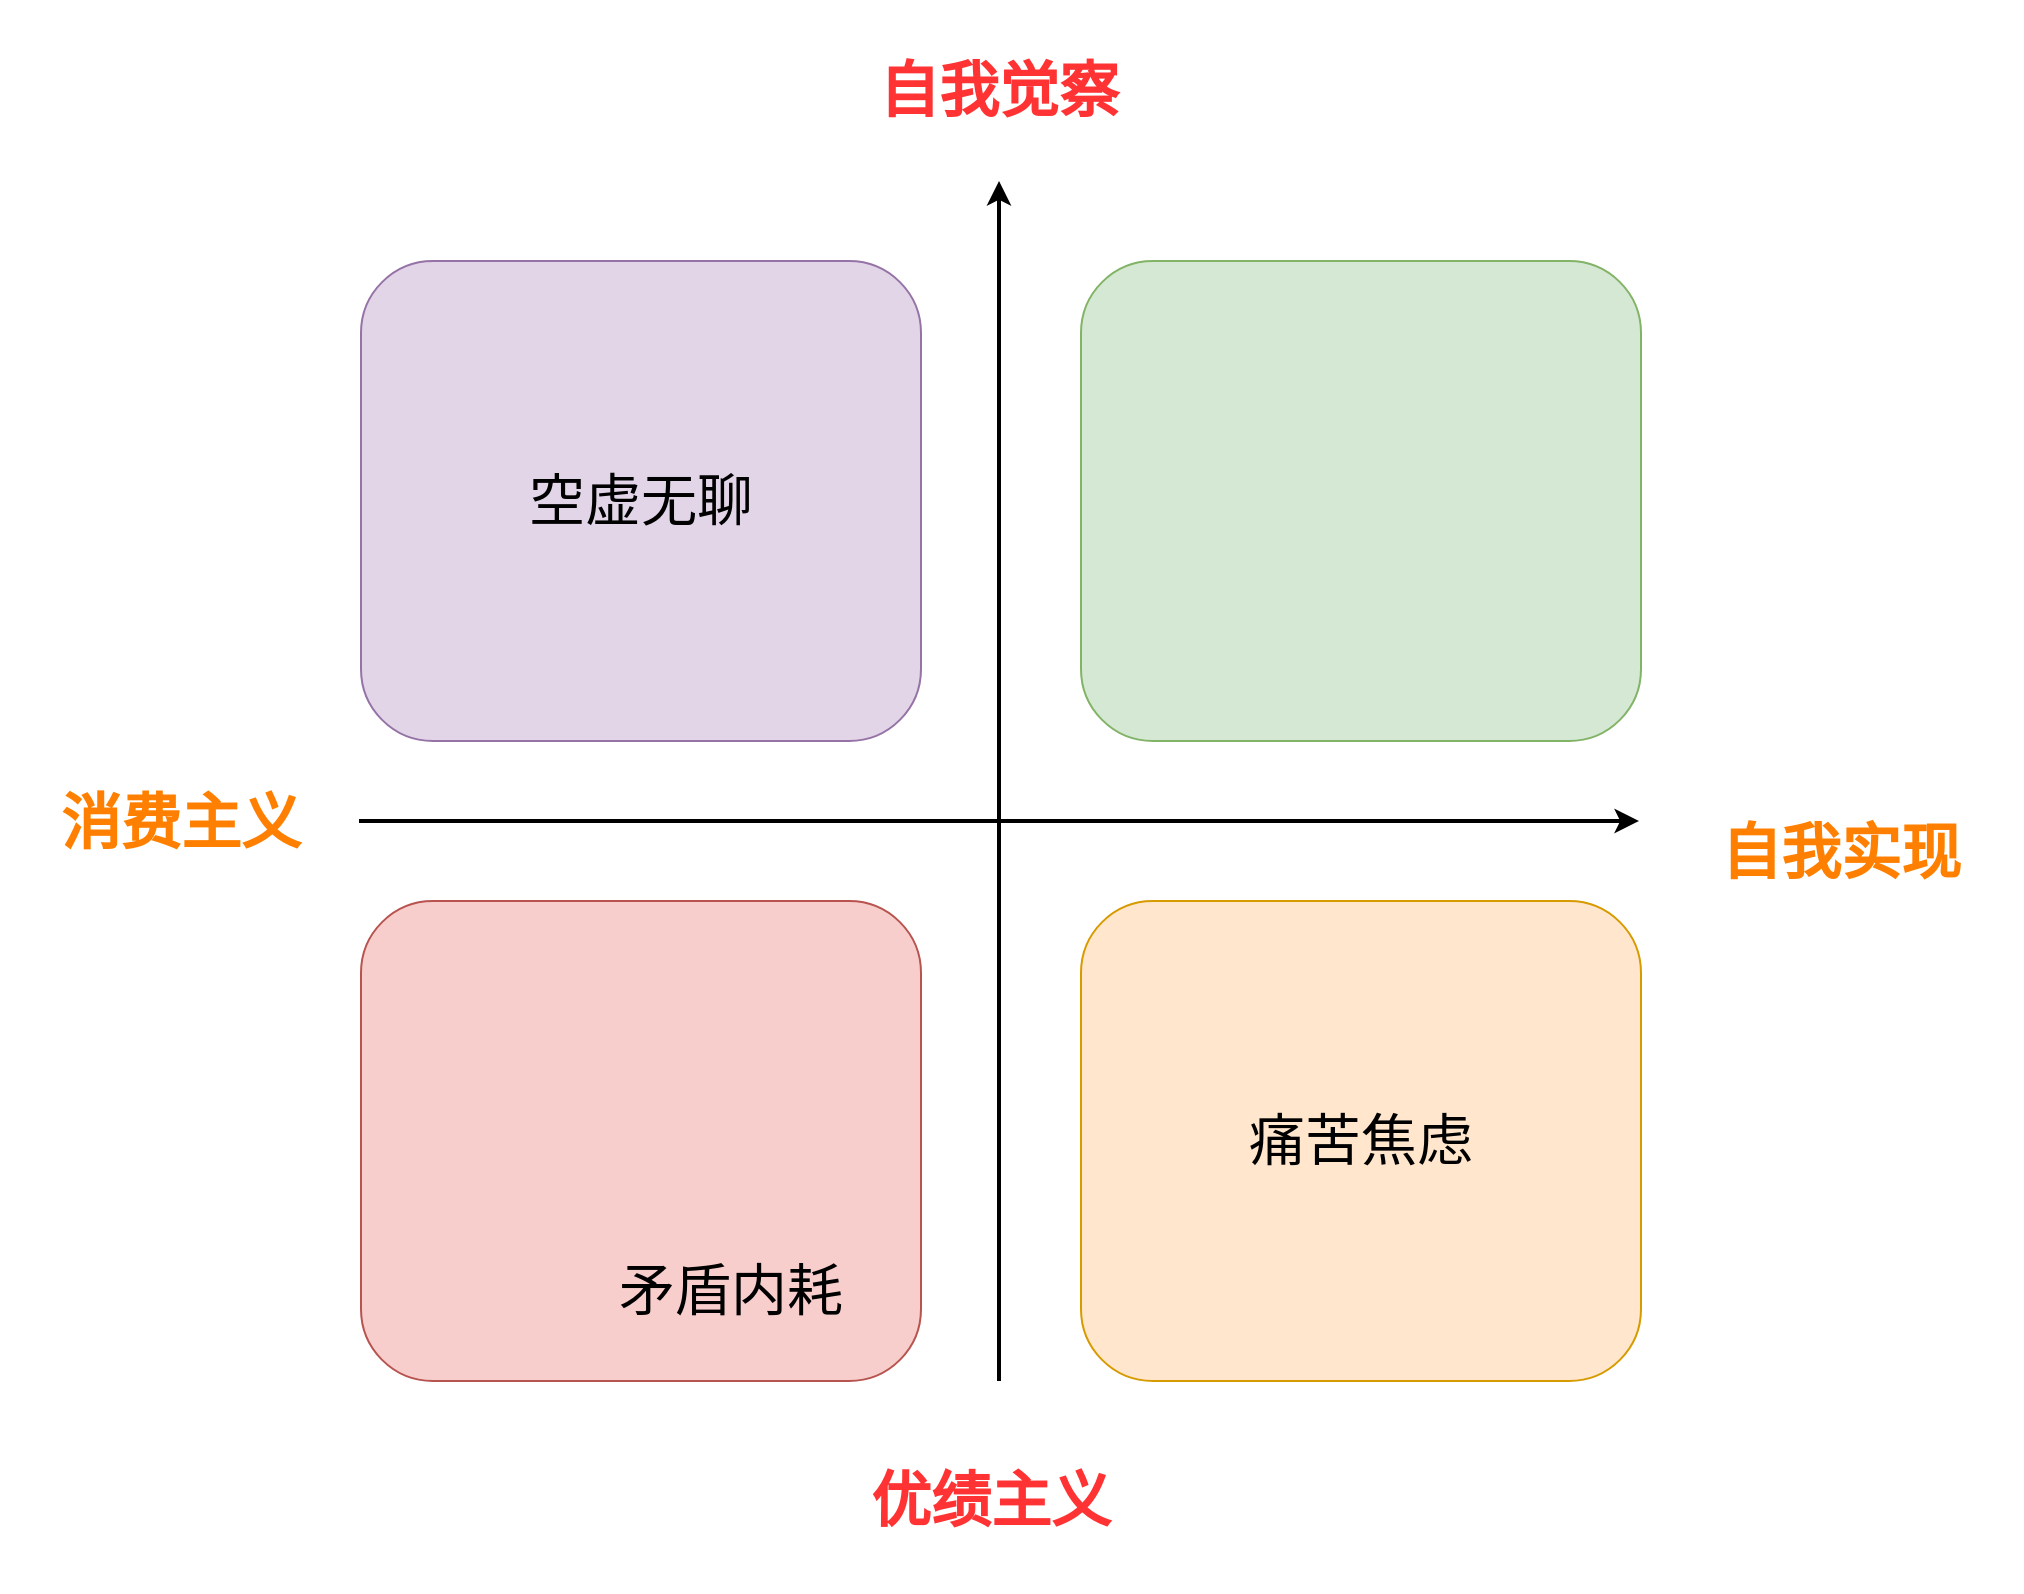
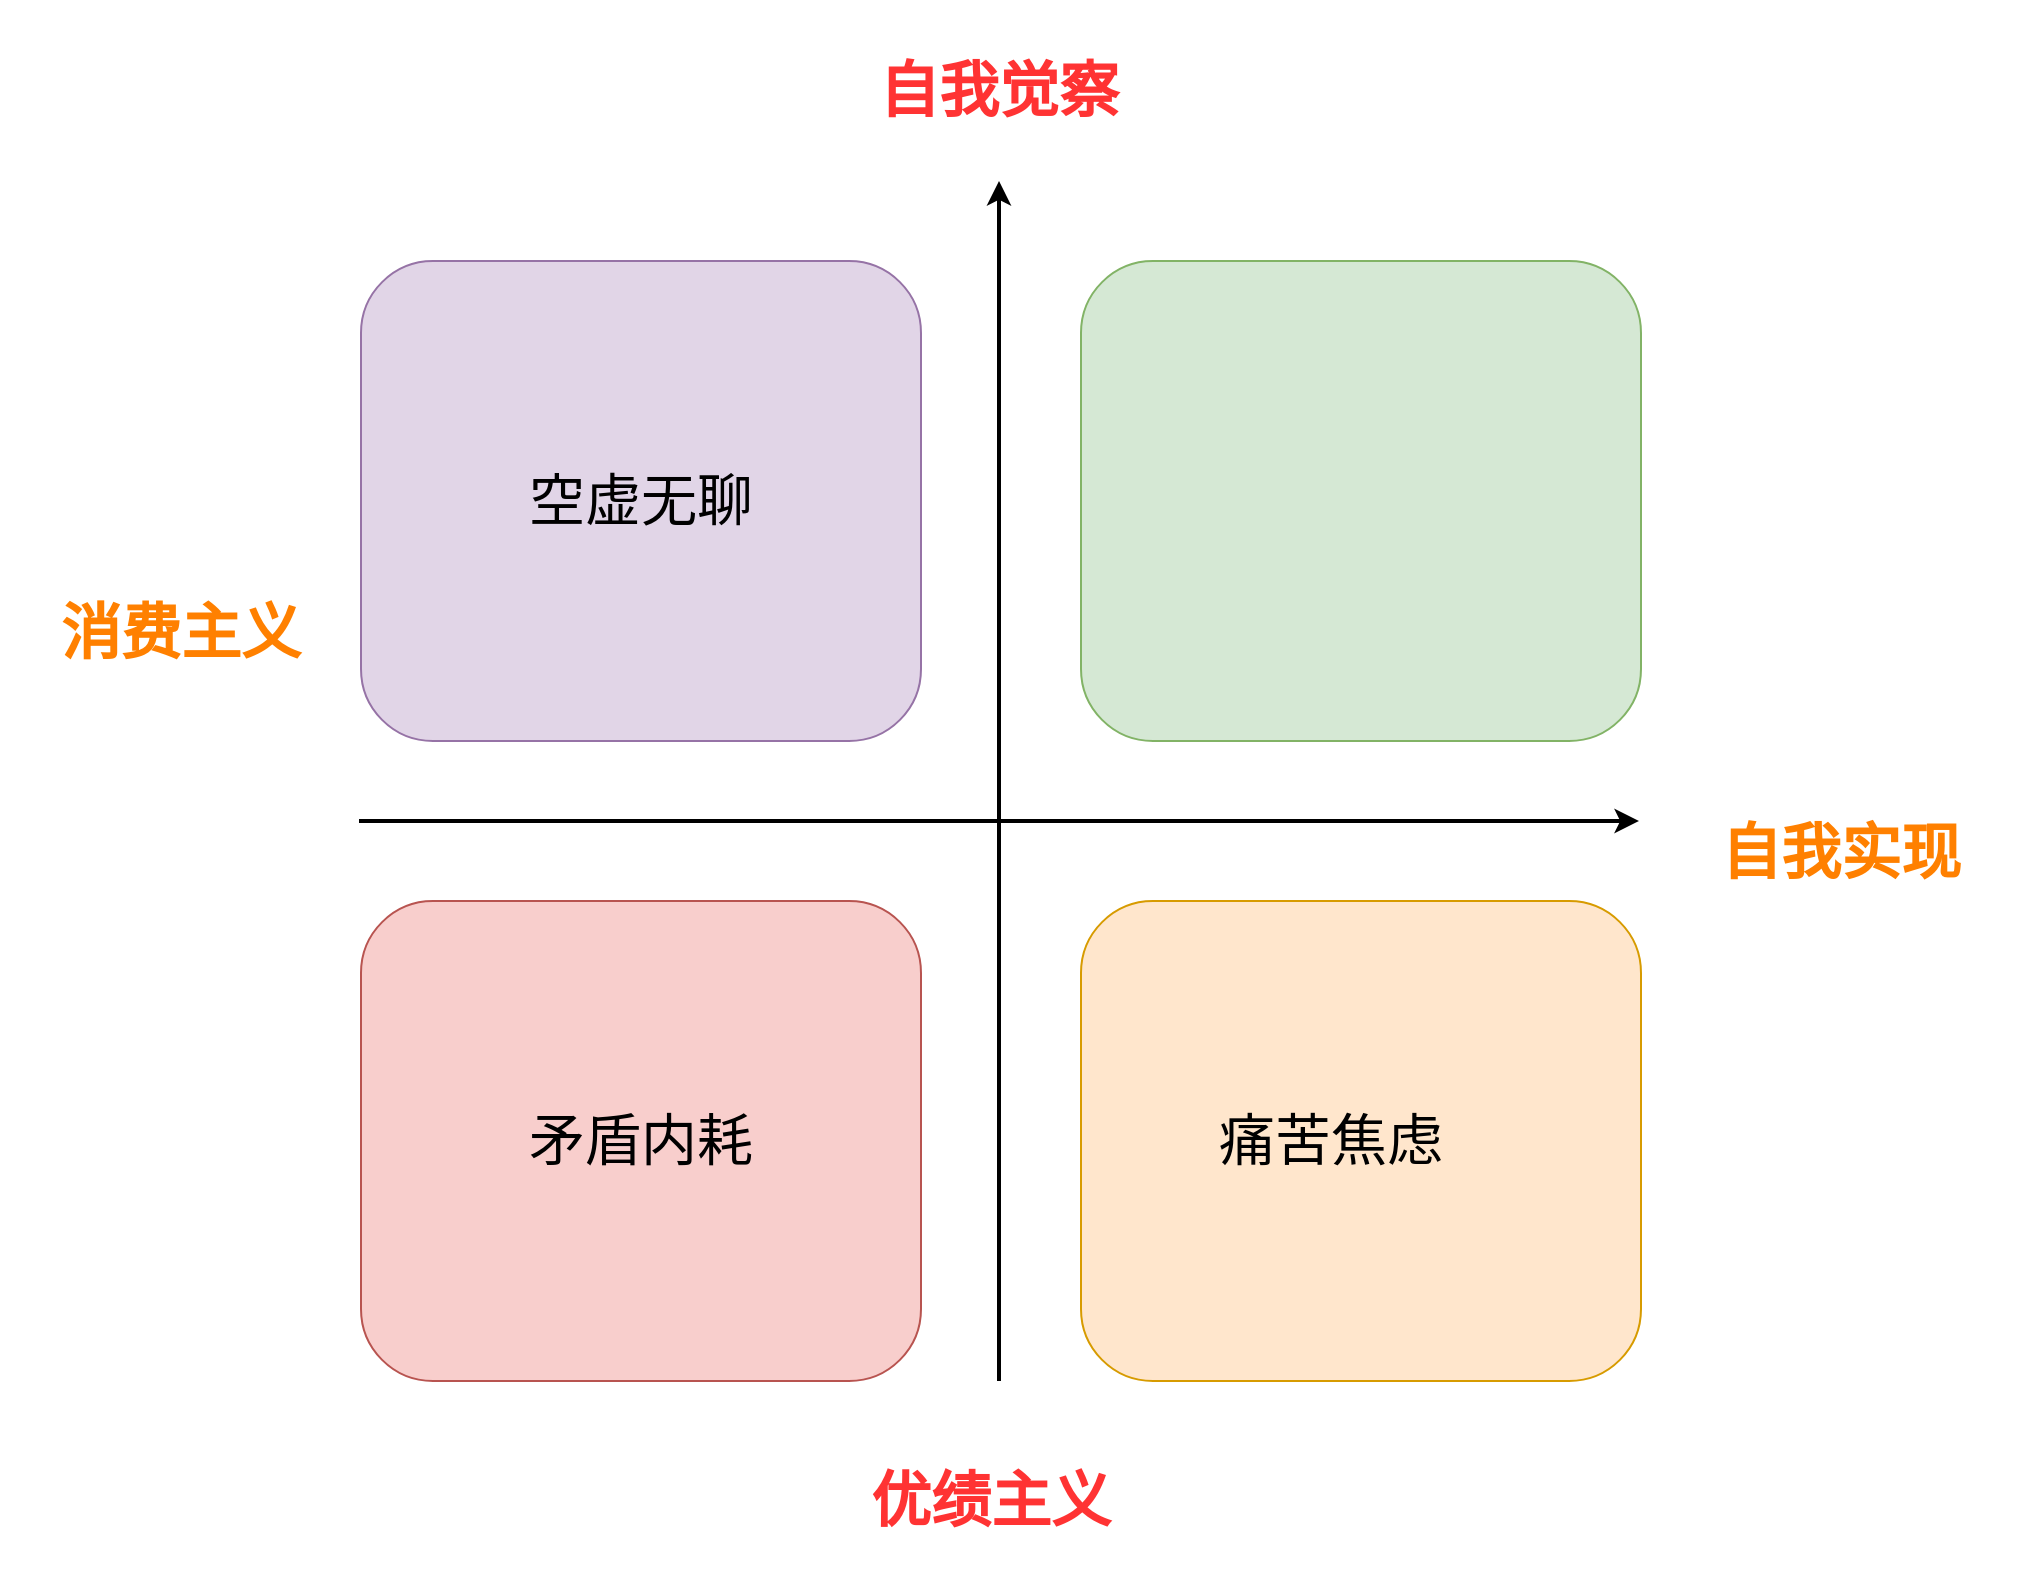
(181, 823) -> (181, 633)
(1361, 1141) -> (1331, 1141)
(731, 1291) -> (641, 1141)
